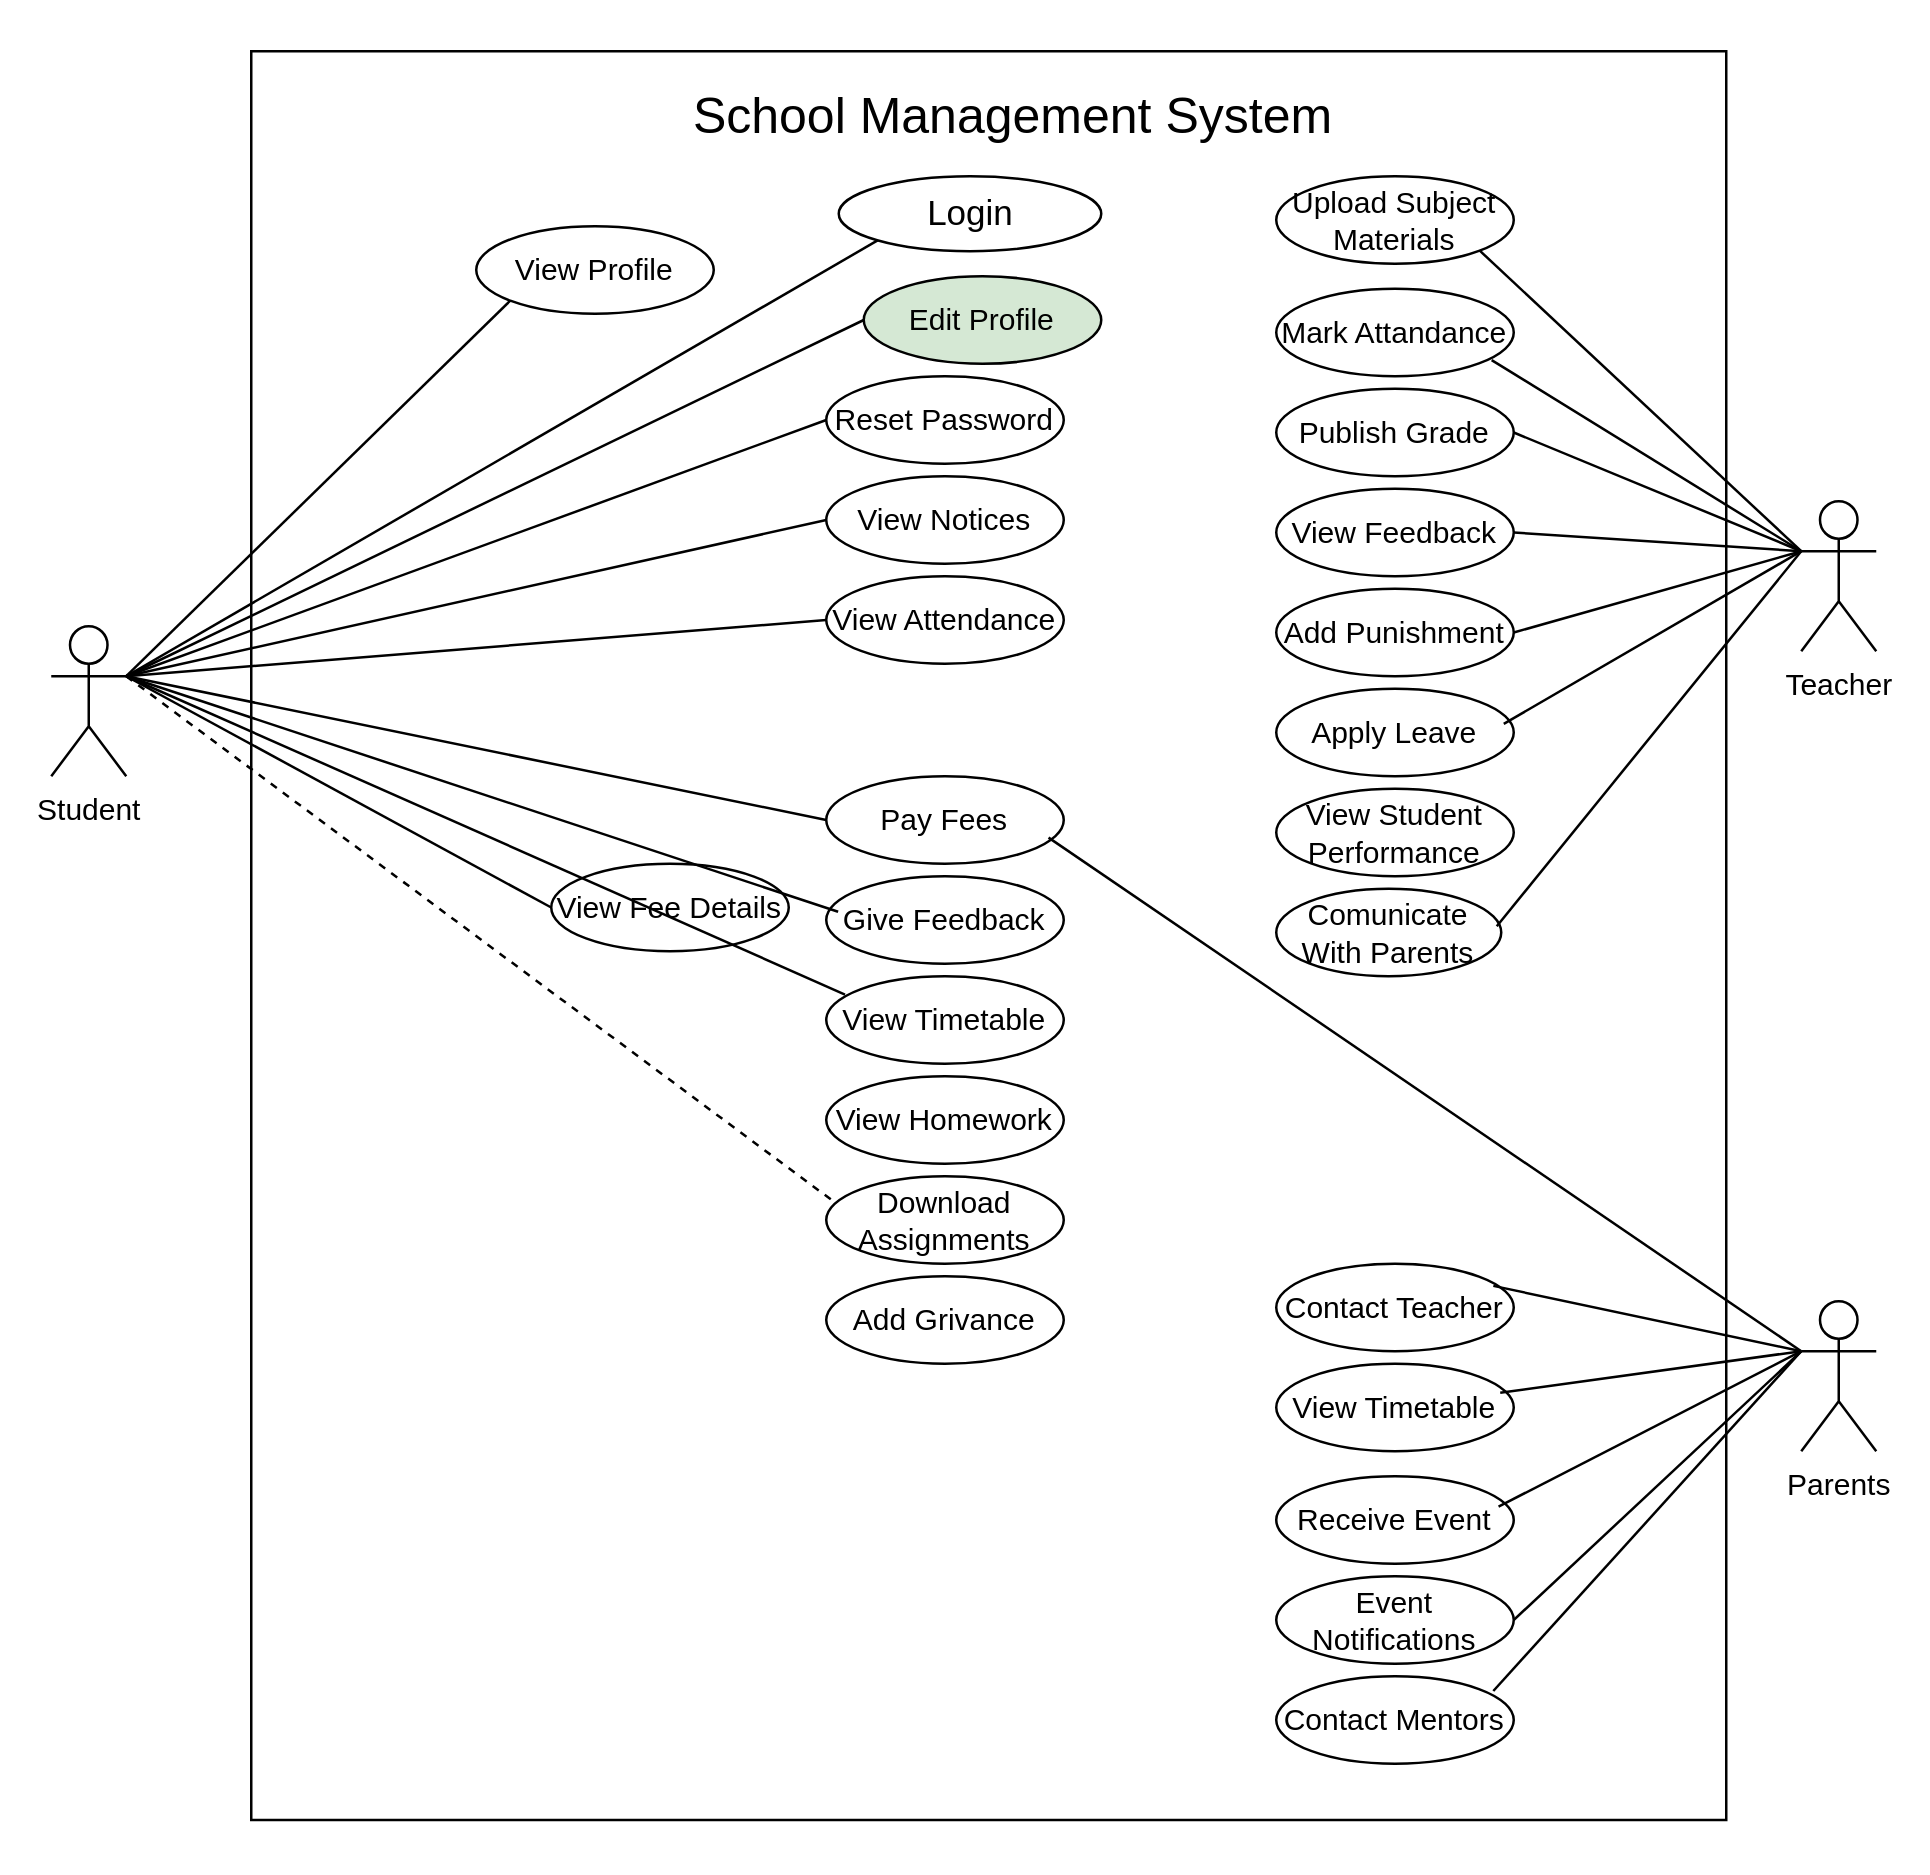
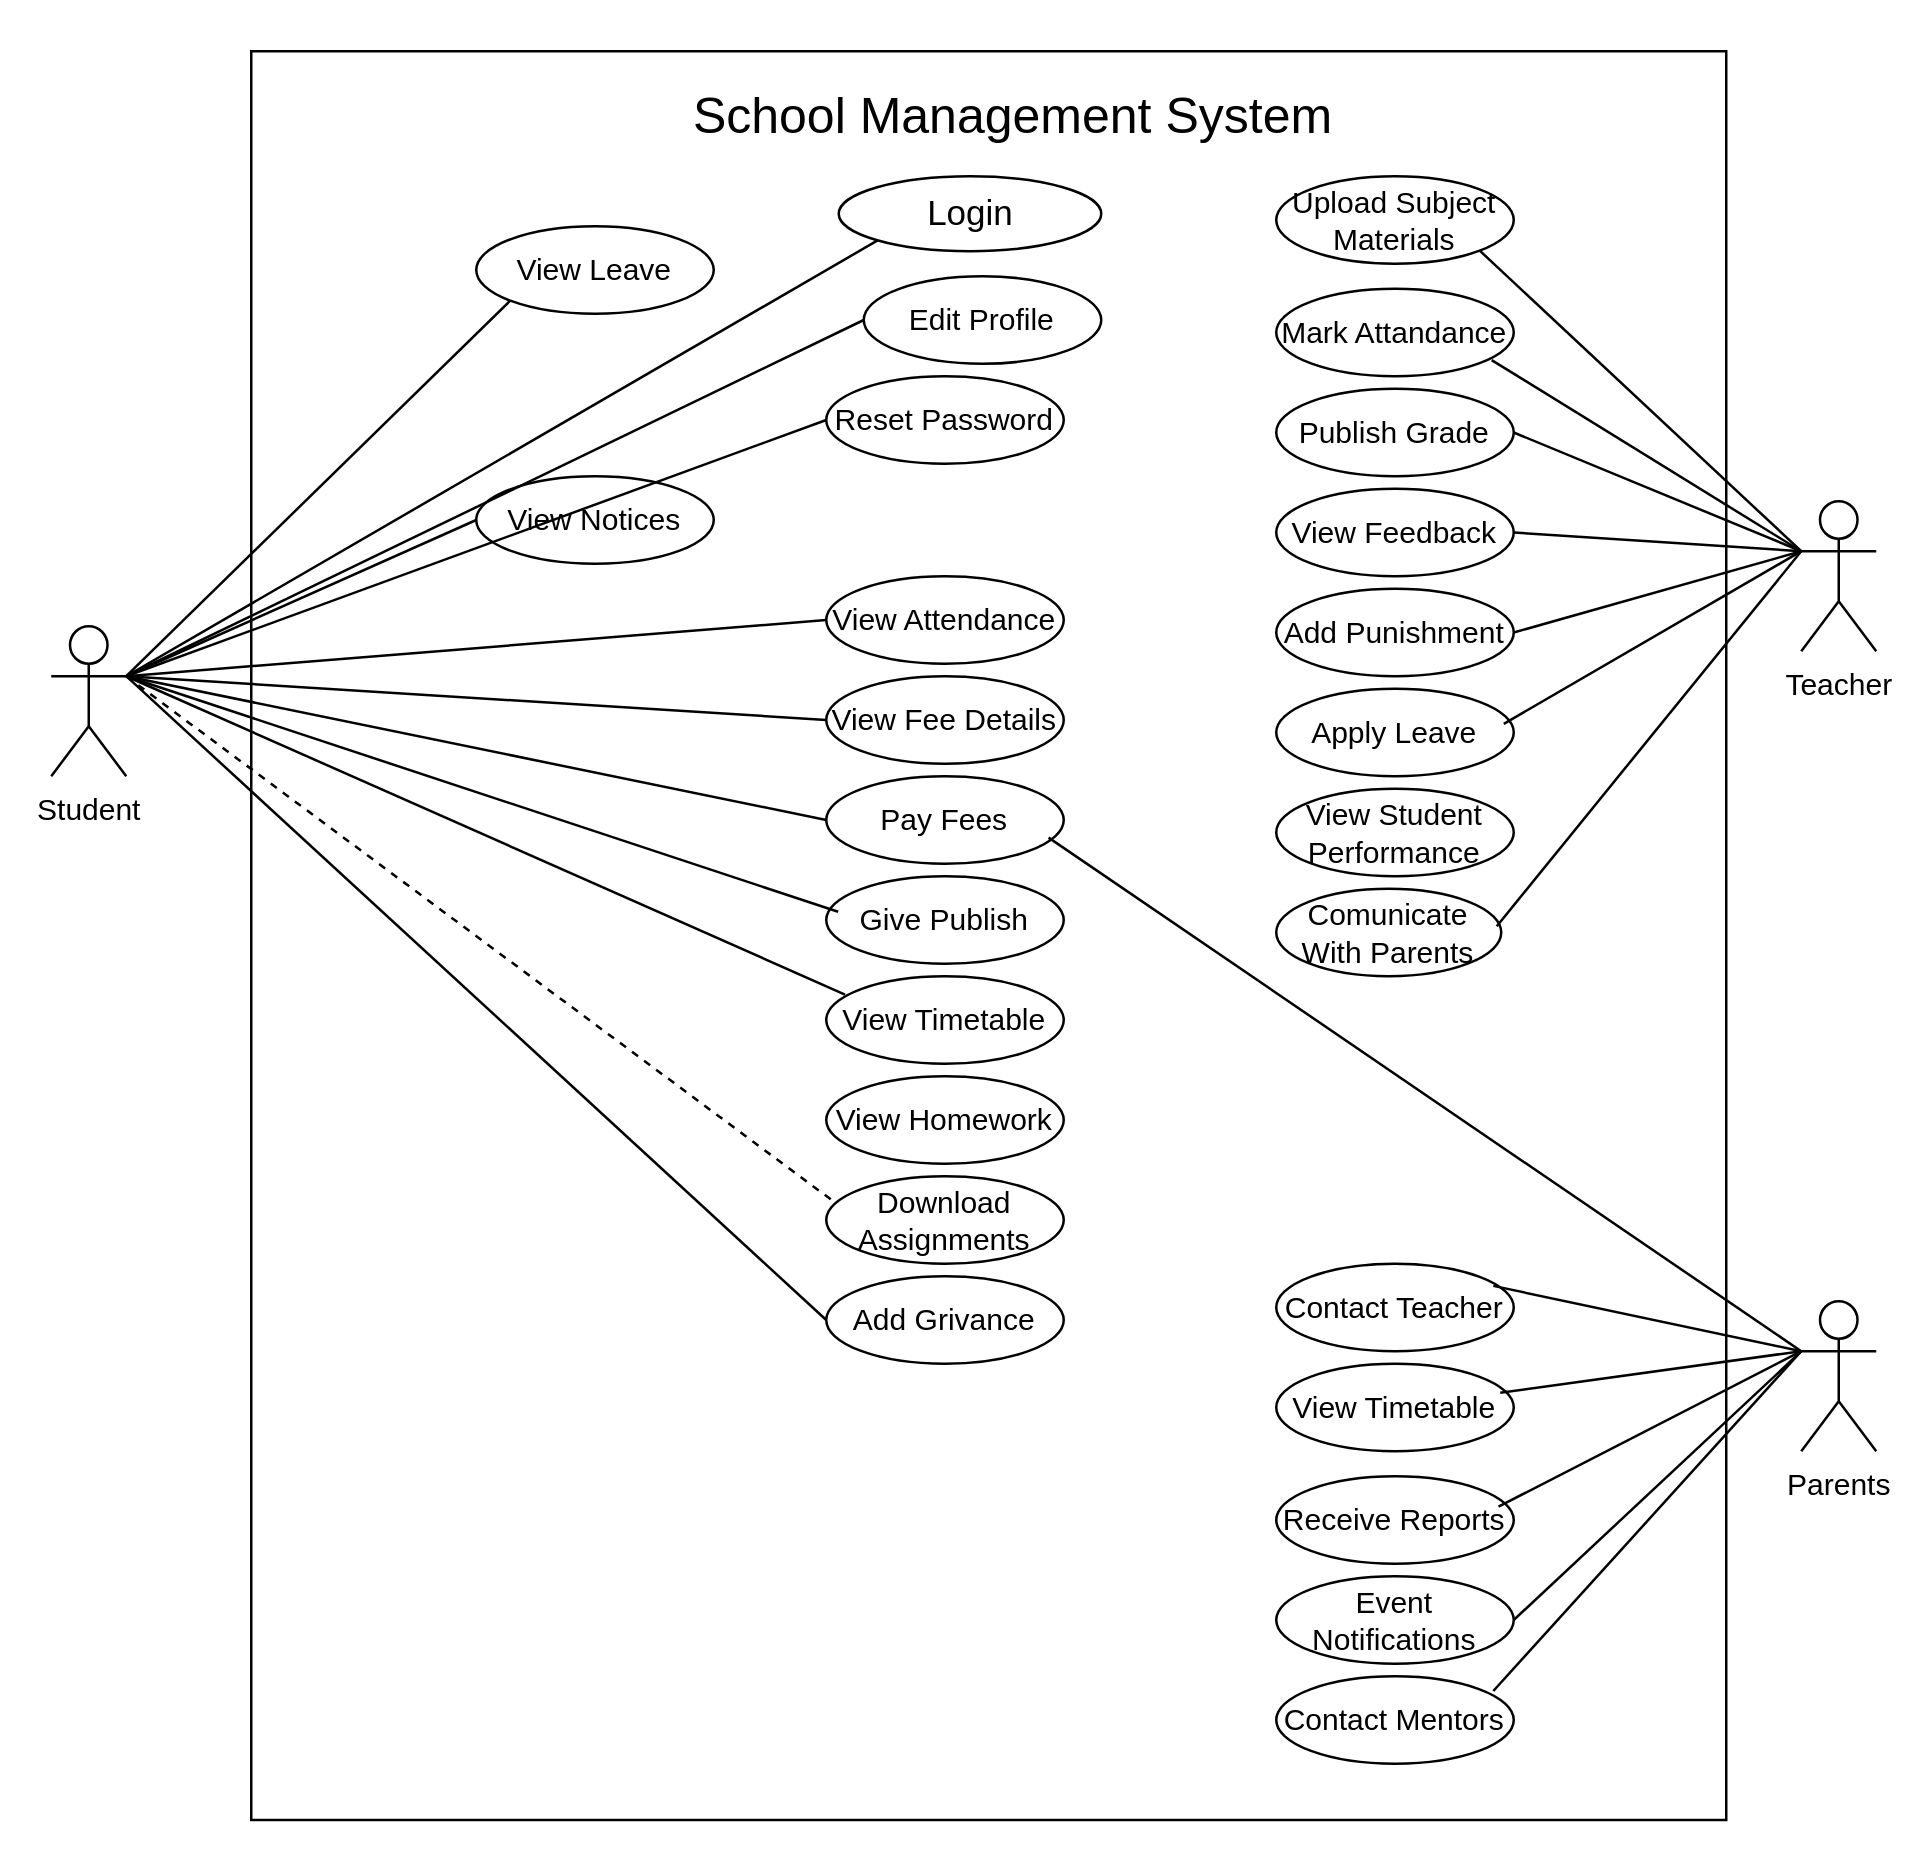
(595, 271) -> (595, 271)
(983, 320) -> (983, 320)
(945, 520) -> (595, 520)
(670, 908) -> (945, 720)
(945, 921) -> (945, 921)
none -> (489, 1010)
(1395, 1521) -> (1395, 1521)
